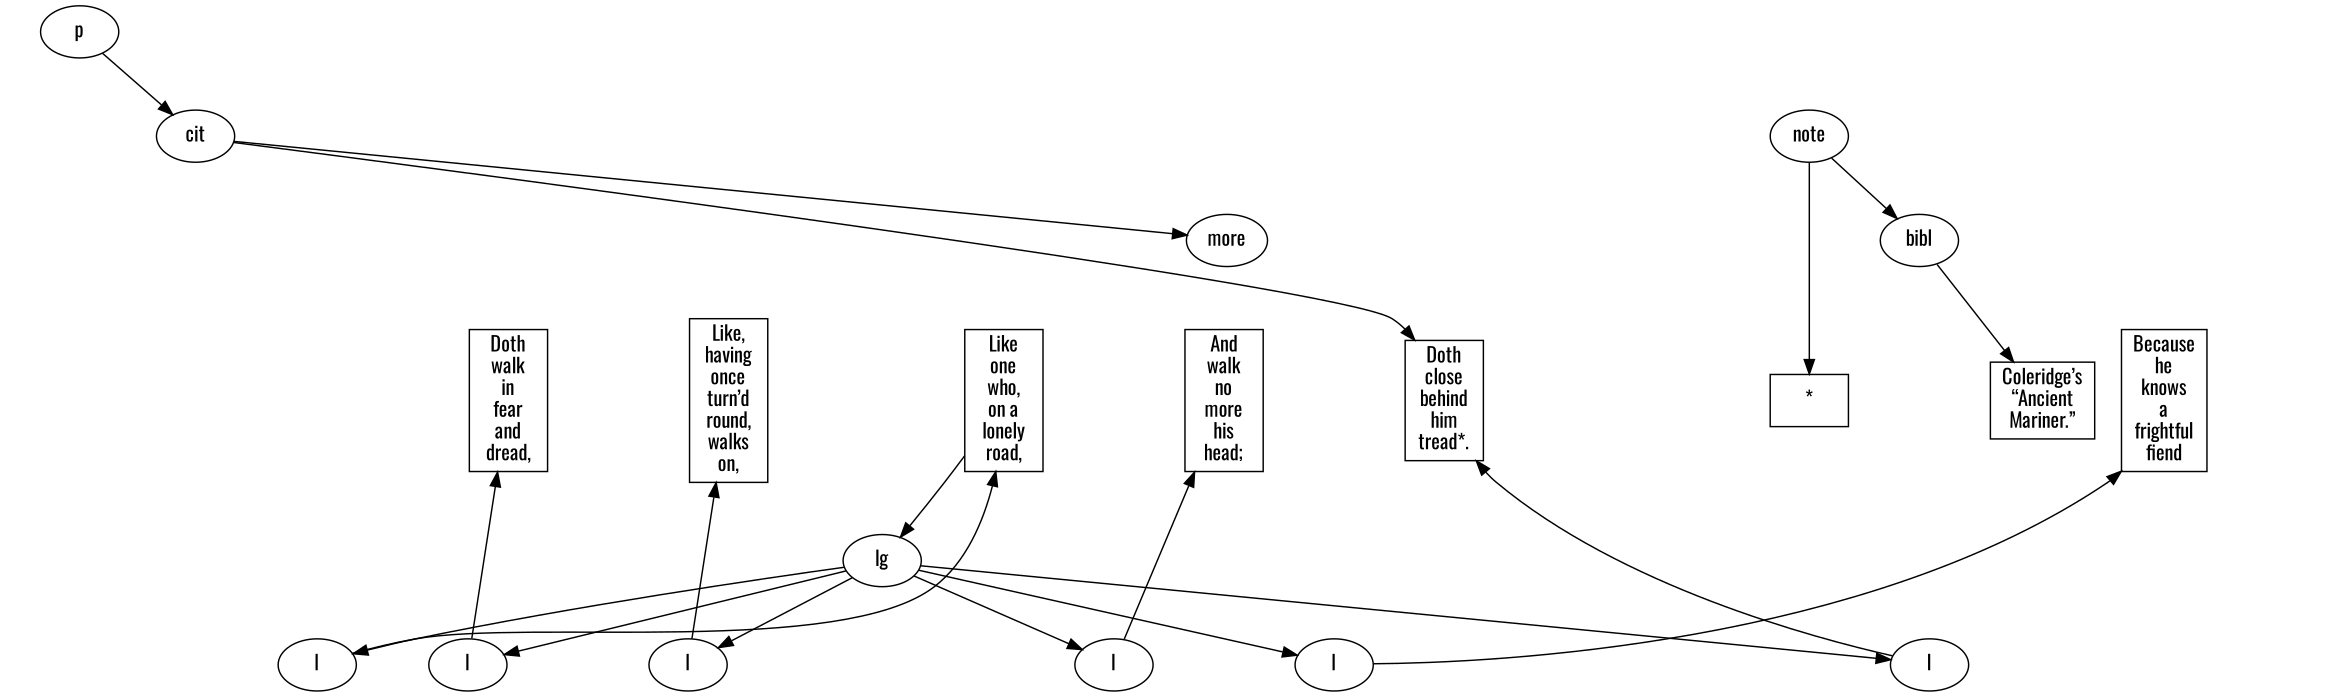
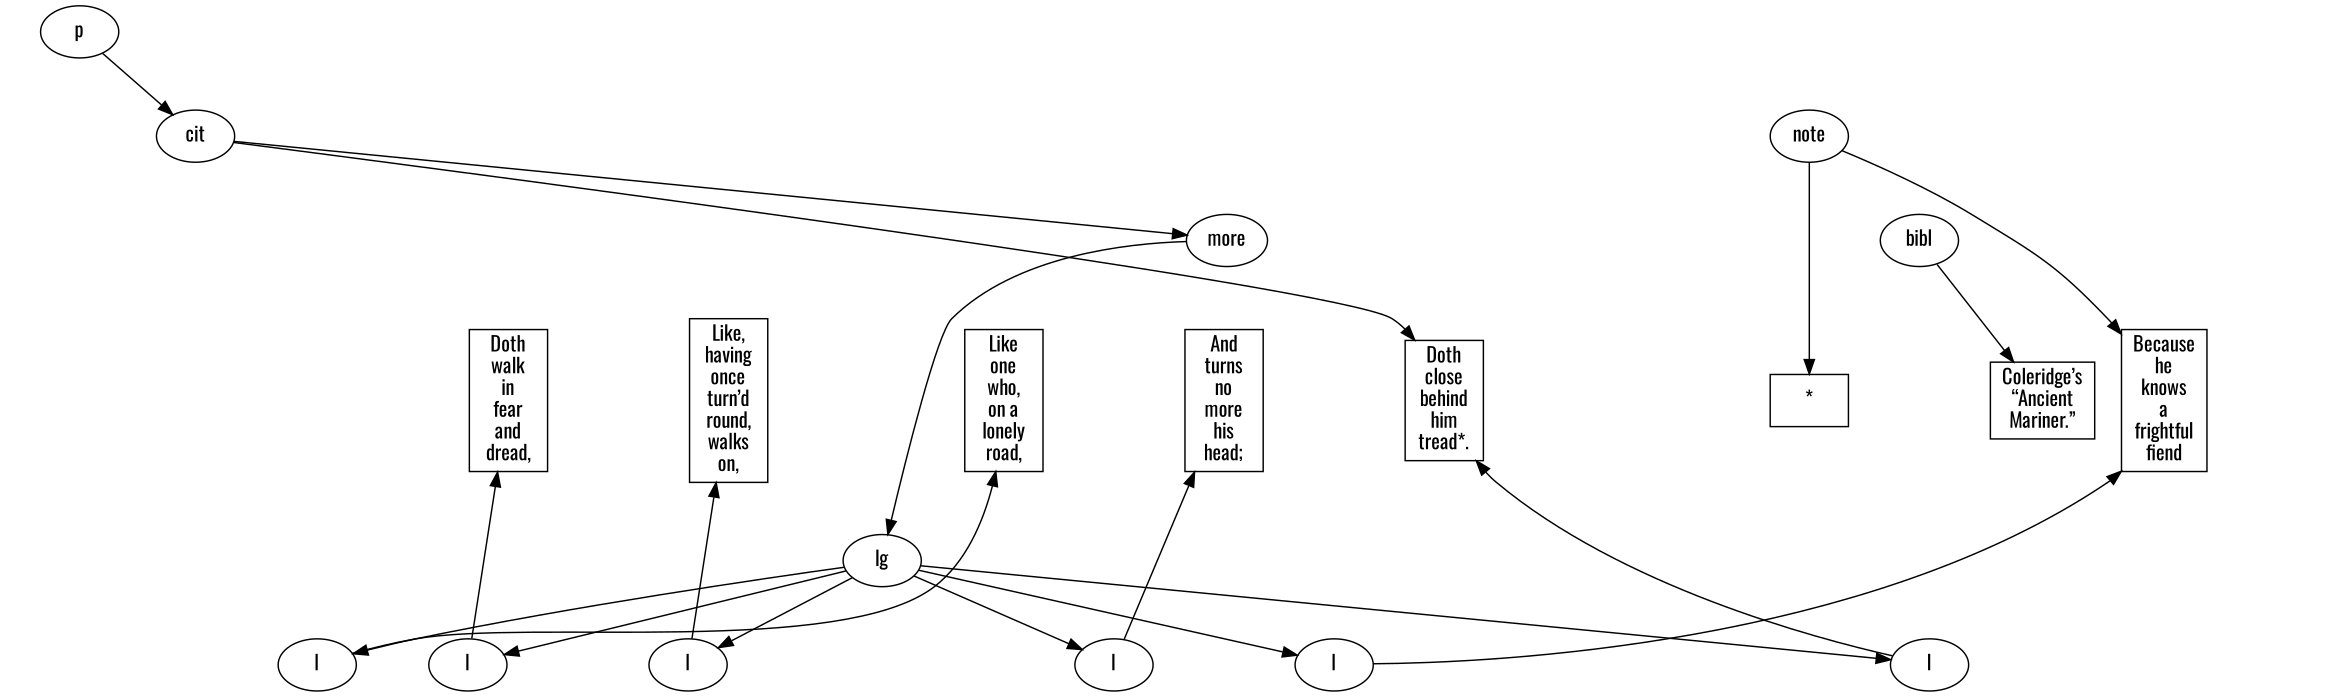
(1859, 183) -> (1986, 223)
(1224, 401) -> (1224, 401)
(938, 491) -> (968, 306)
